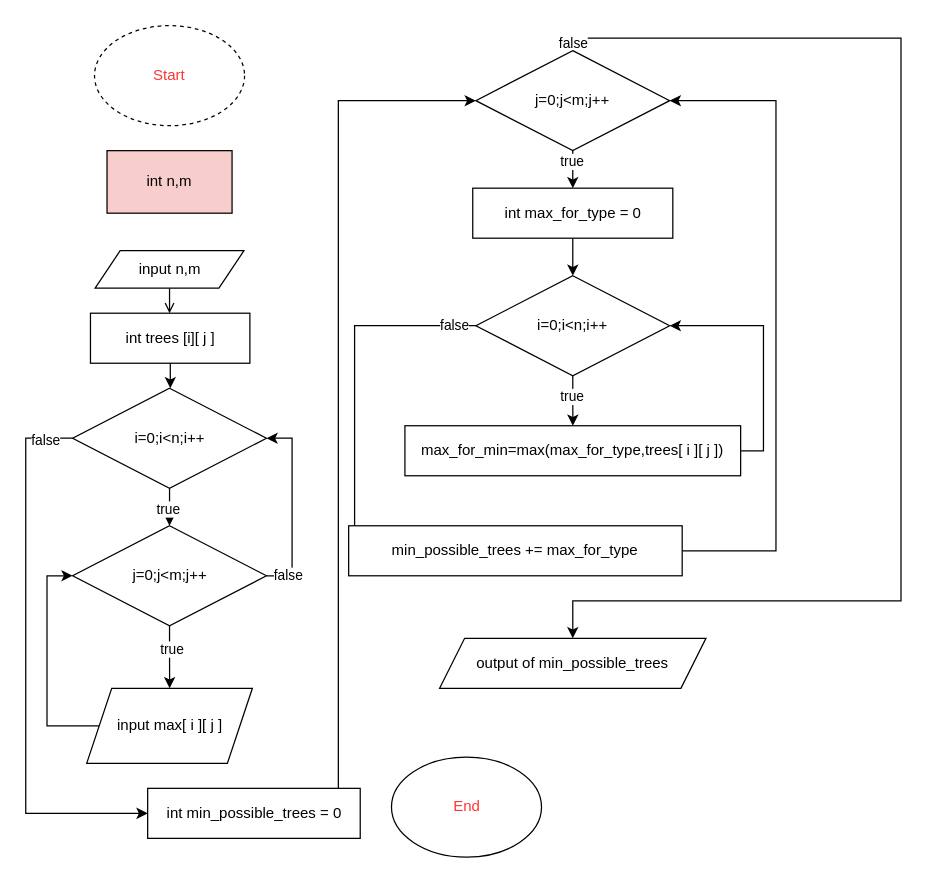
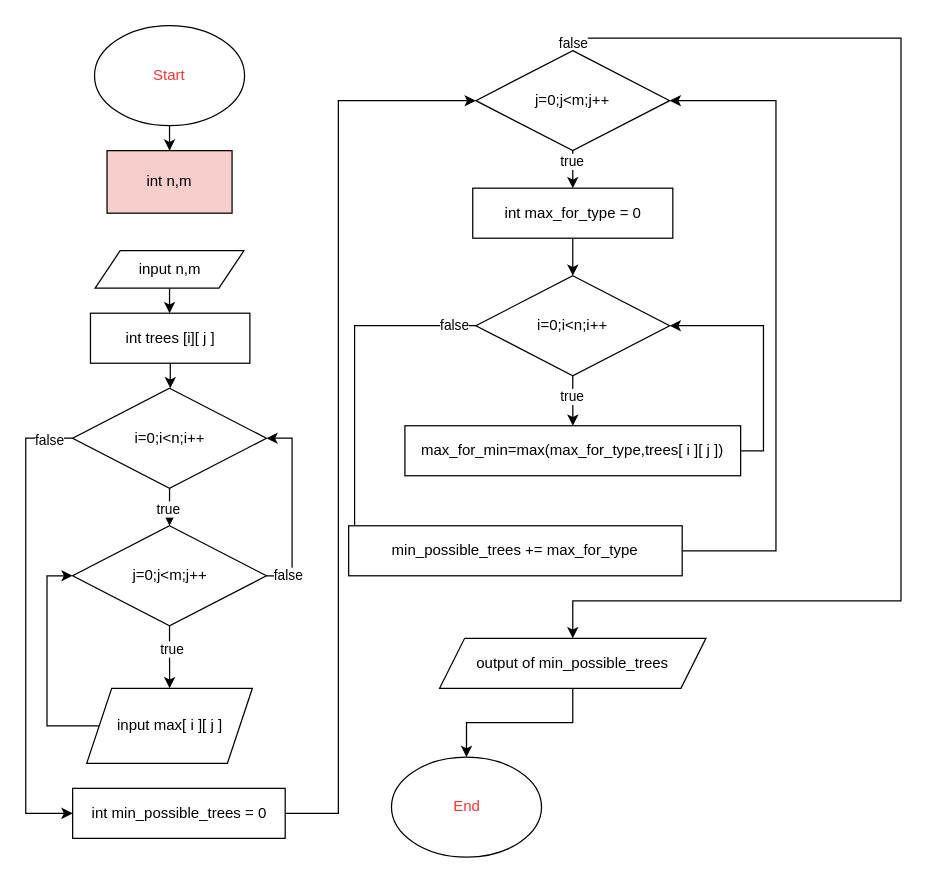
(169, 76) -> (169, 76)
none -> (169, 143)
(169, 305) -> (169, 303)
none -> (523, 723)
(254, 813) -> (179, 813)
